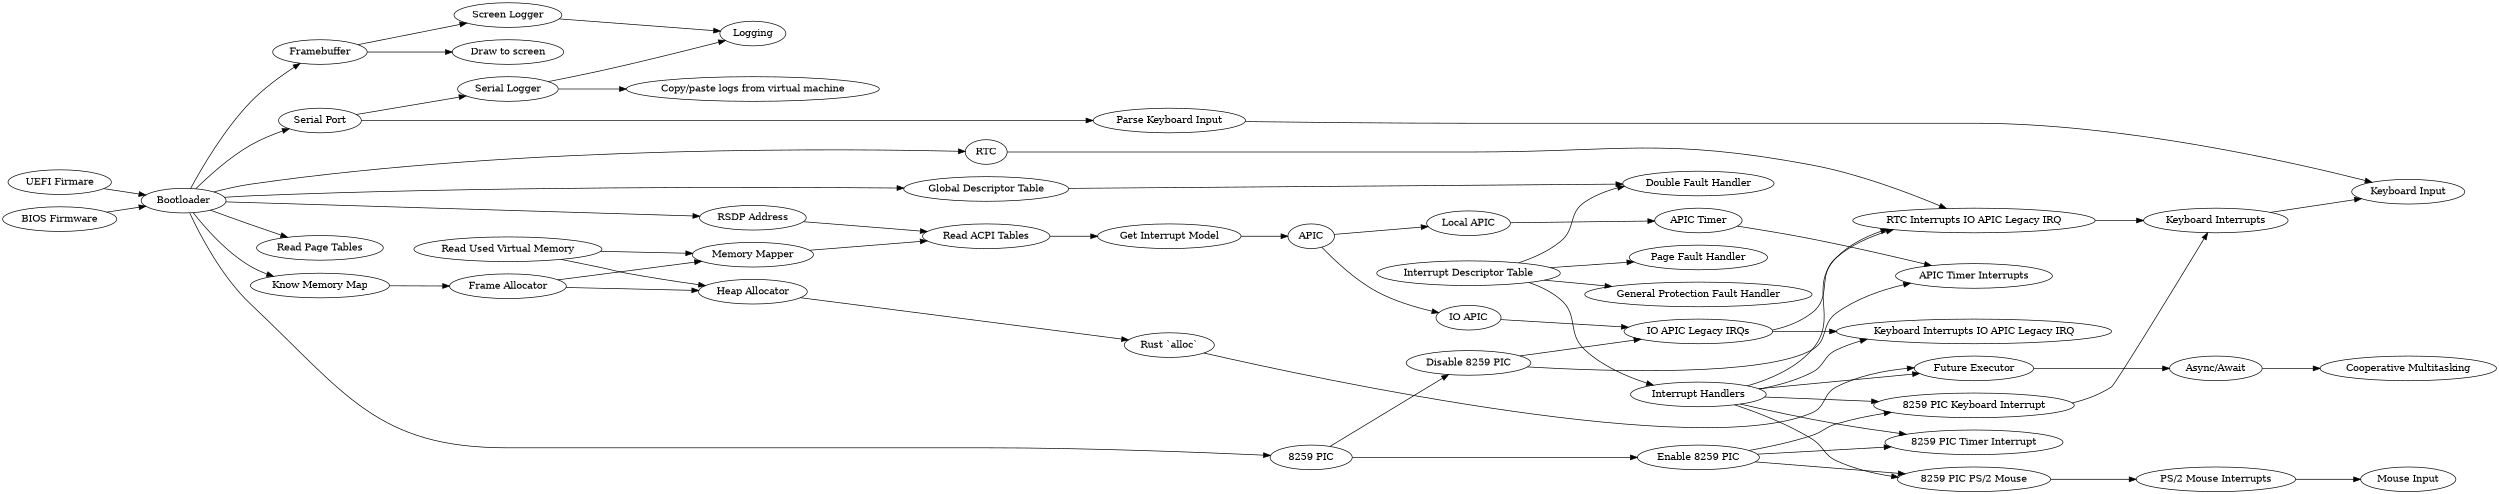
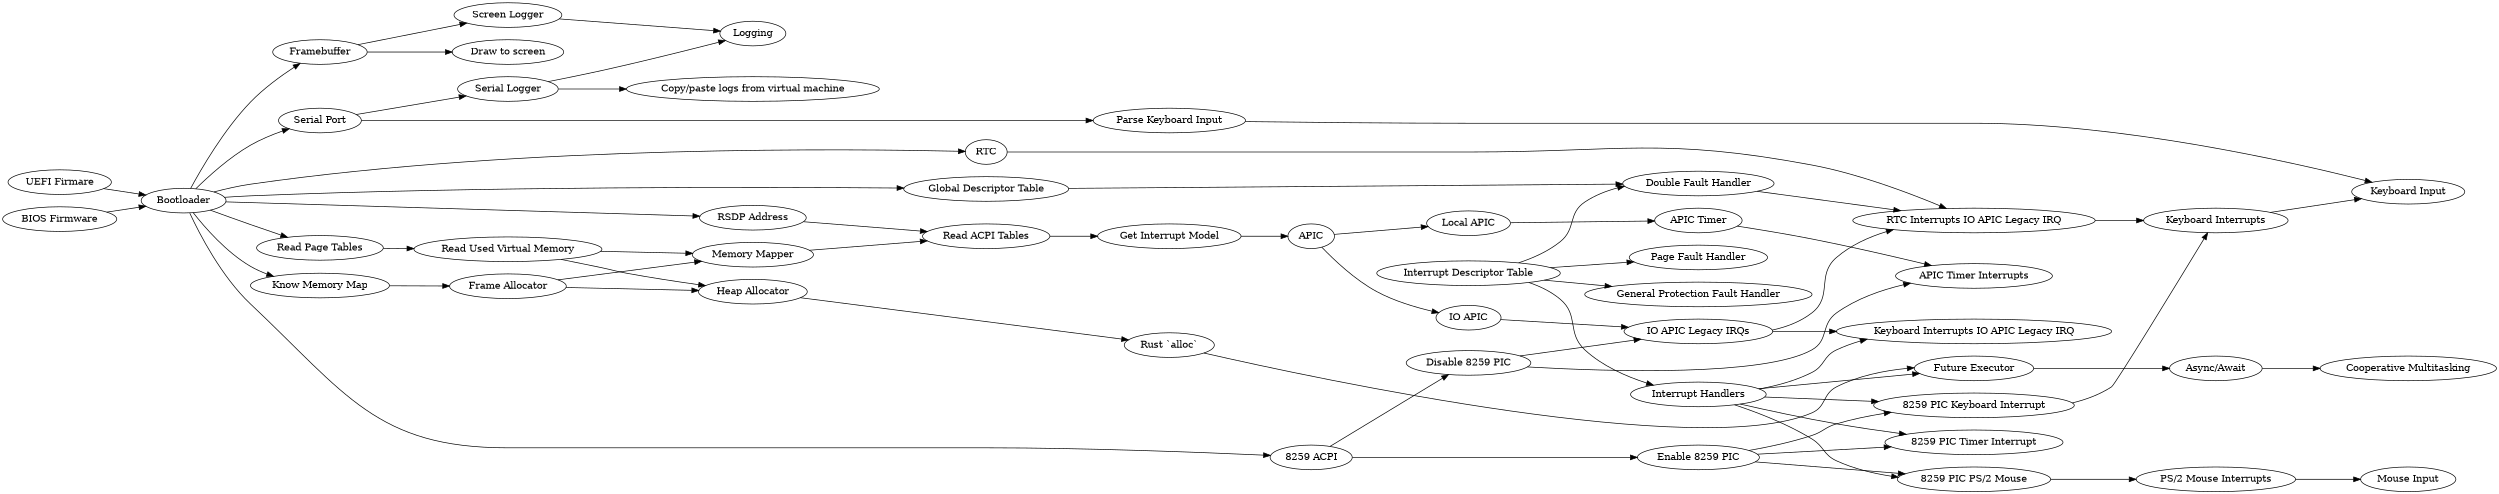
none -> (395, 248)
(1824, 315) -> (1825, 201)
(1311, 457) -> (1311, 457)
